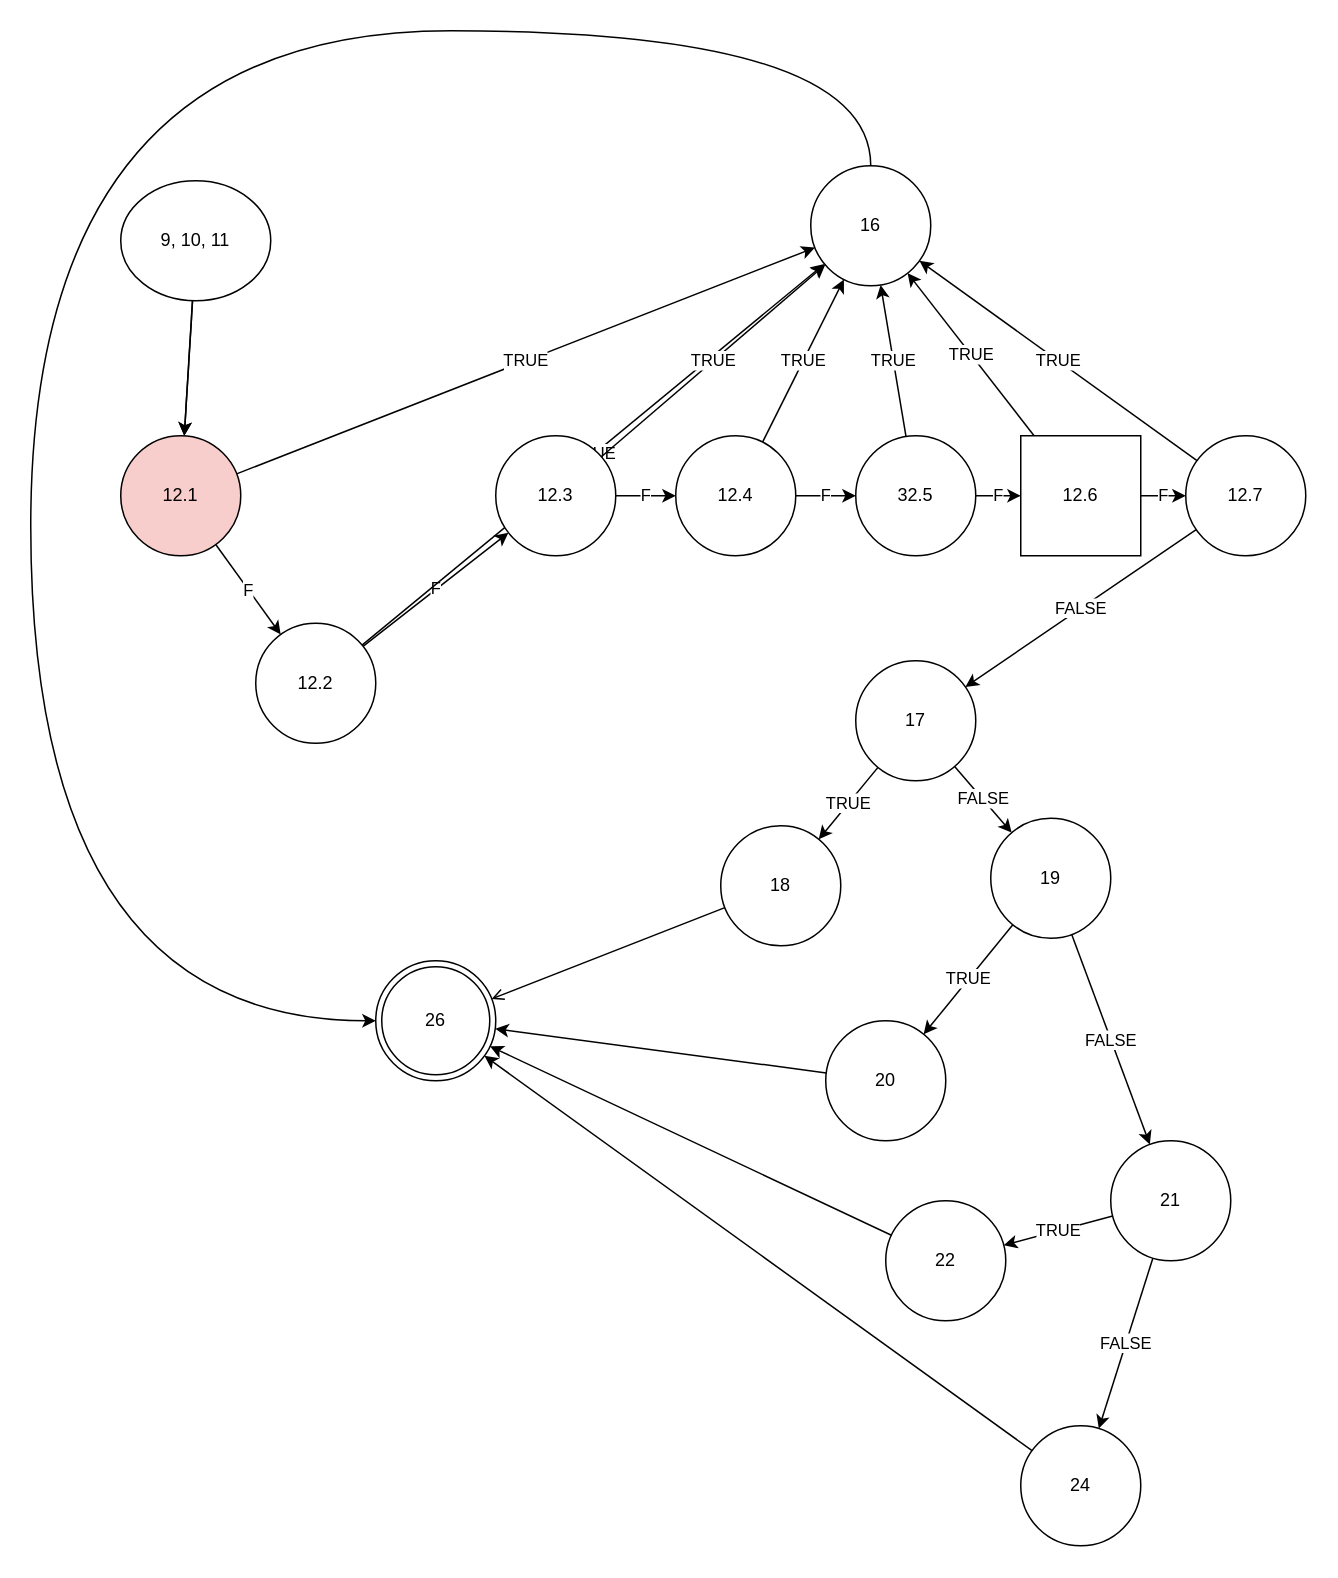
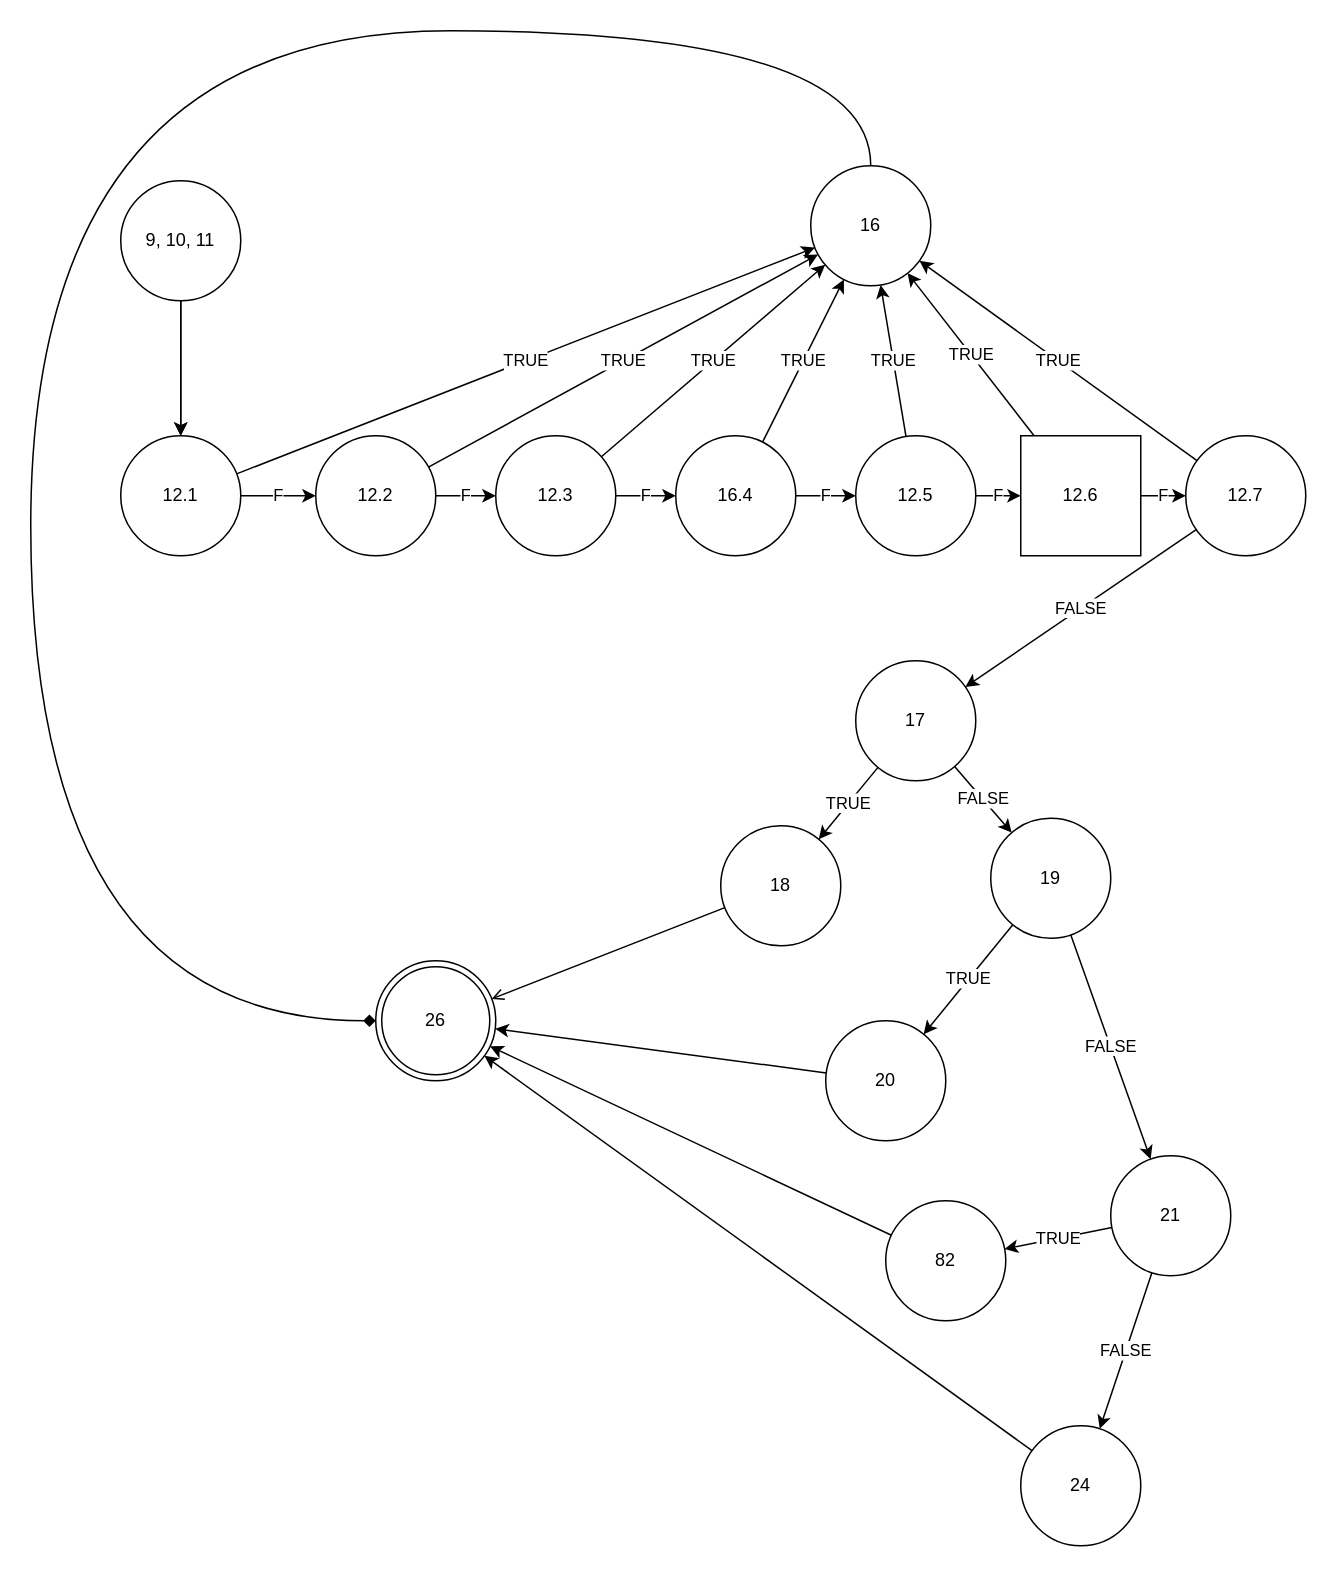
(196, 241) -> (181, 241)
(181, 496) -> (181, 496)
(736, 496) -> (736, 496)
(916, 496) -> (916, 496)
(316, 683) -> (376, 496)
(364, 1021) -> (363, 1021)
(1171, 1201) -> (1171, 1216)
(946, 1261) -> (946, 1261)
